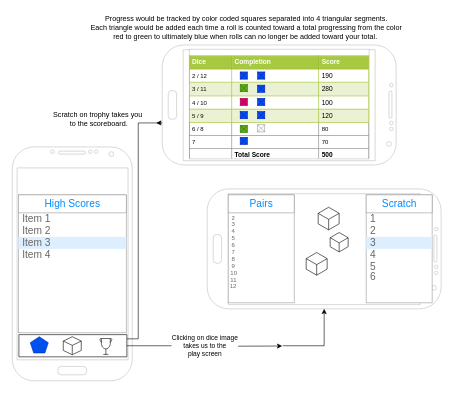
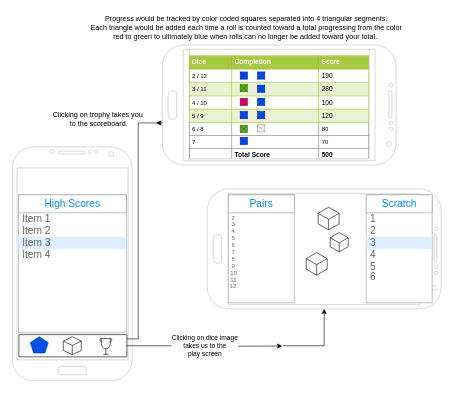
(99, 119) -> (99, 119)
